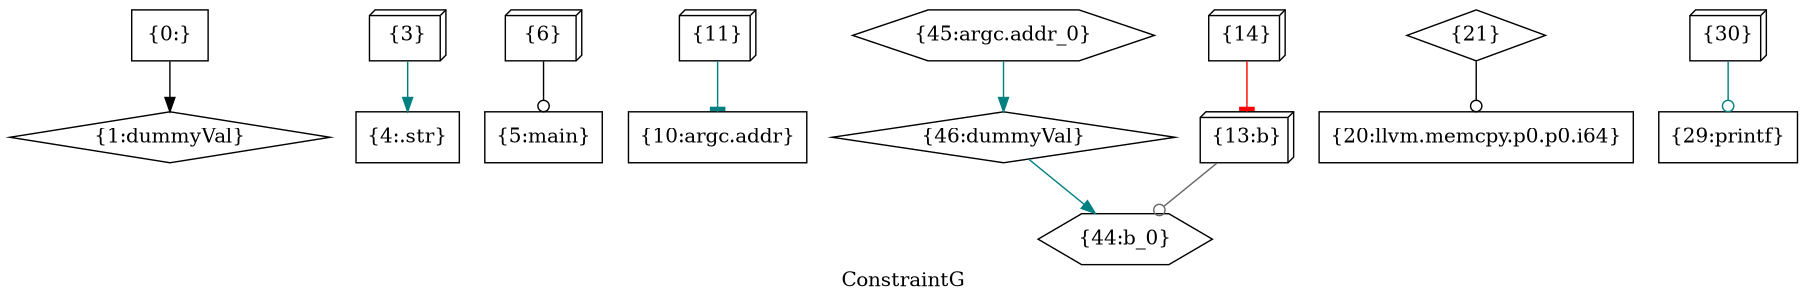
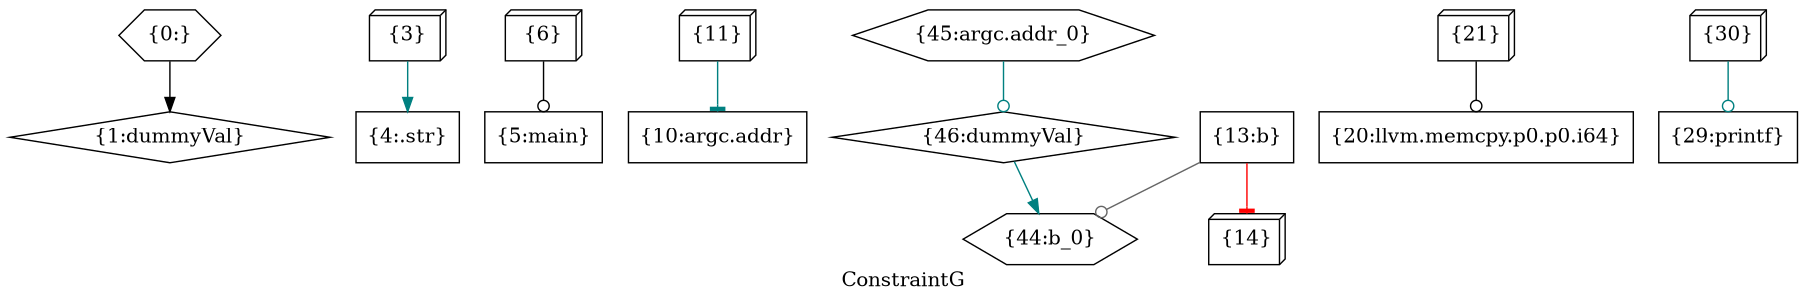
(170, 35) -> (170, 35)
(1476, 35) -> (1476, 35)
(1004, 79) -> (1004, 81)
(1247, 83) -> (1247, 185)
(1247, 137) -> (1247, 137)
